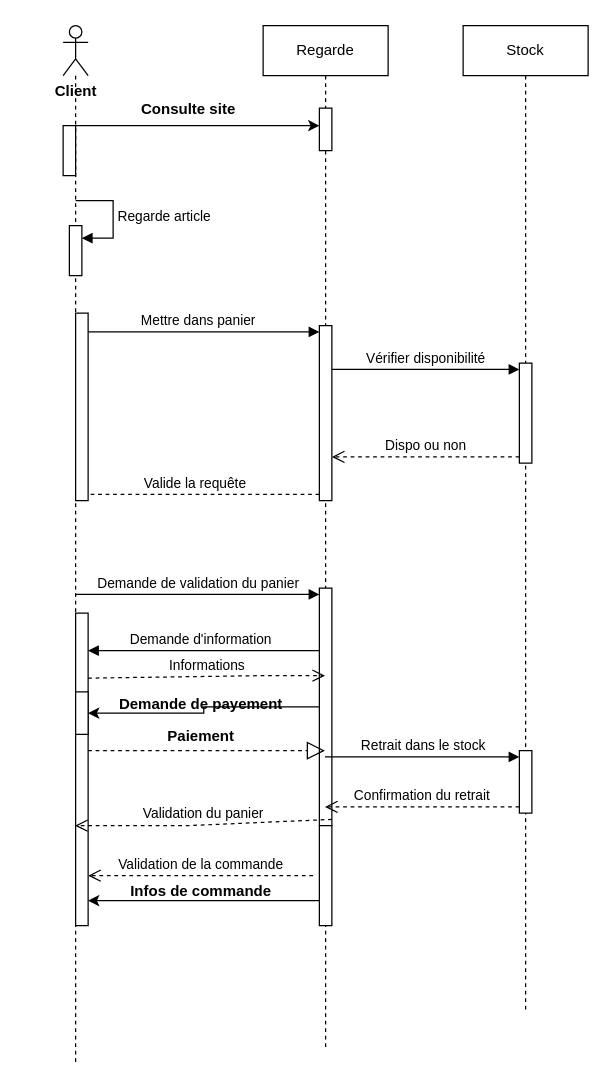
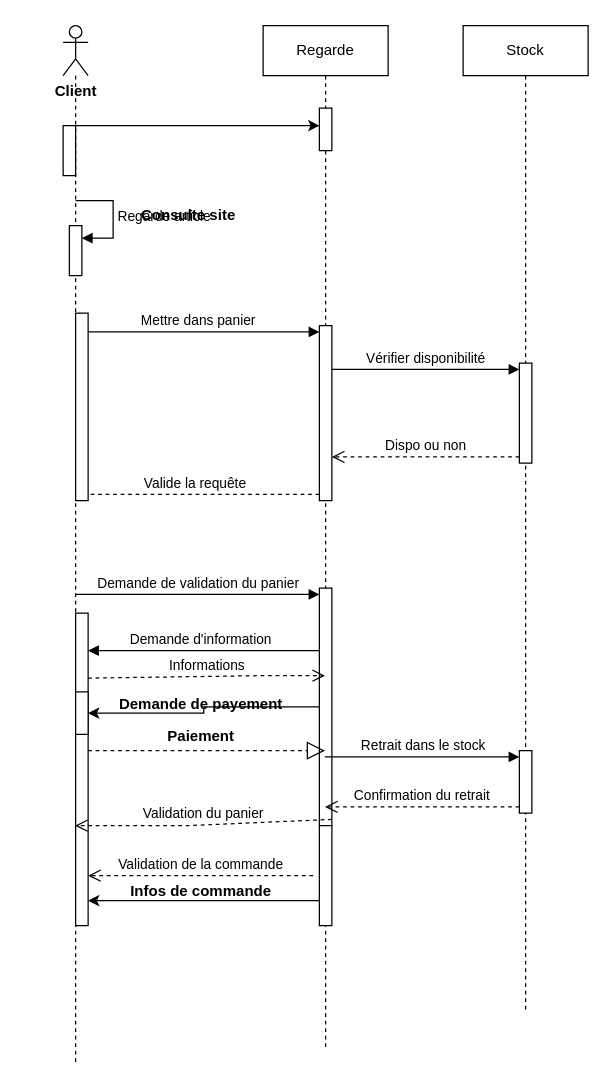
(188, 109) -> (188, 216)
